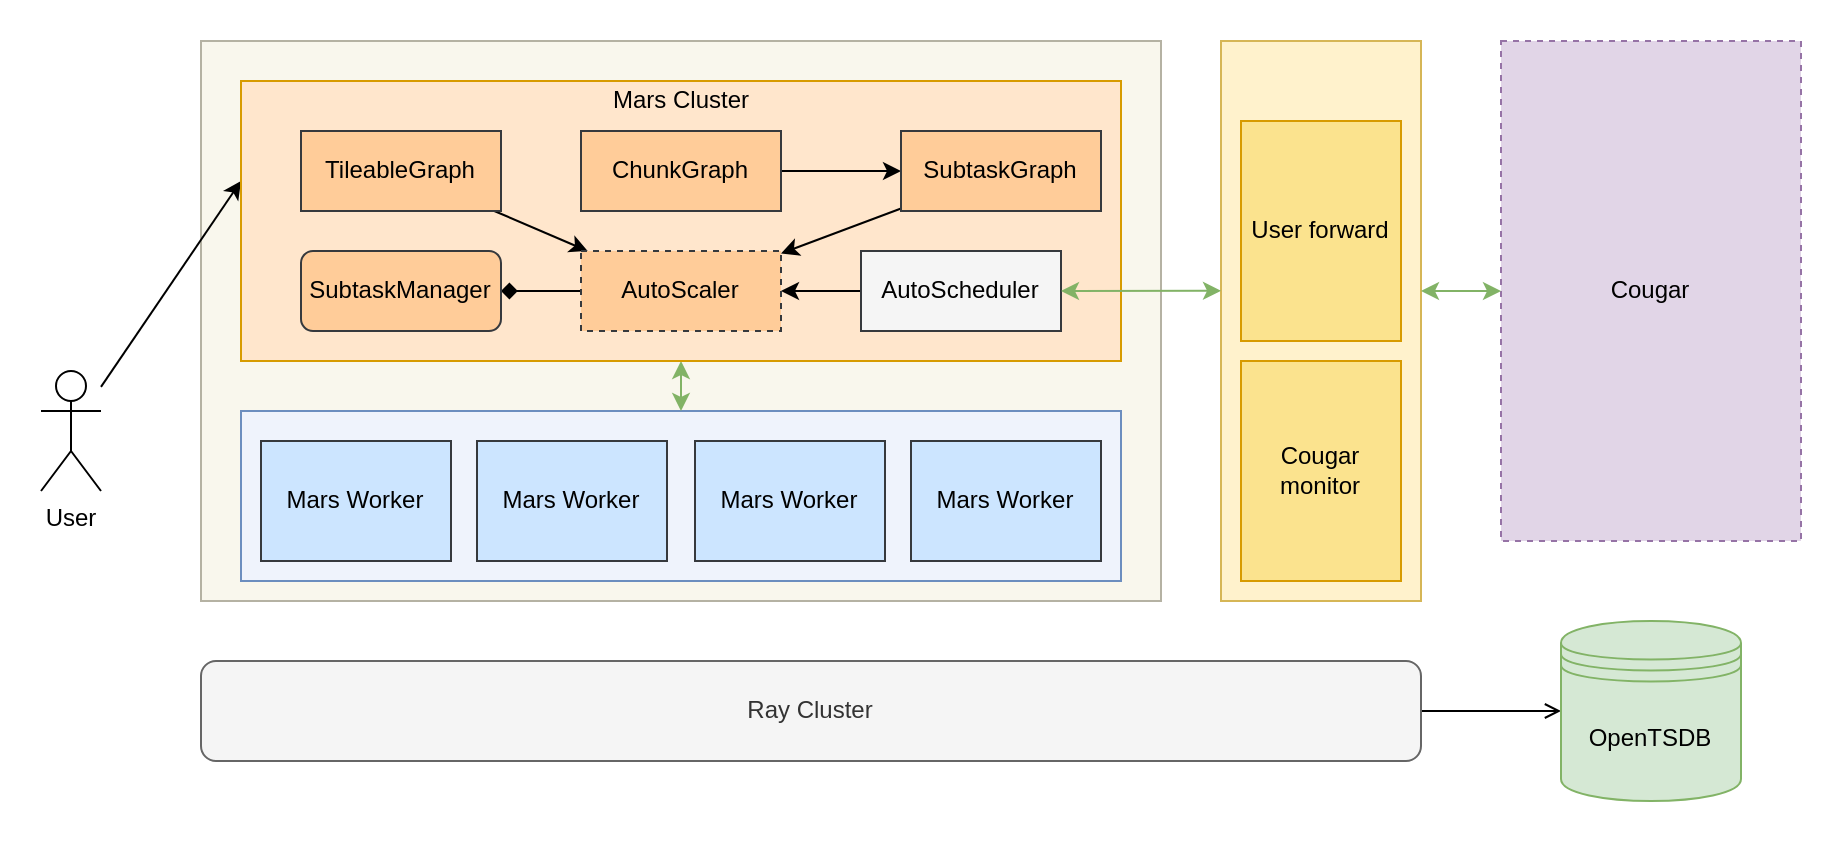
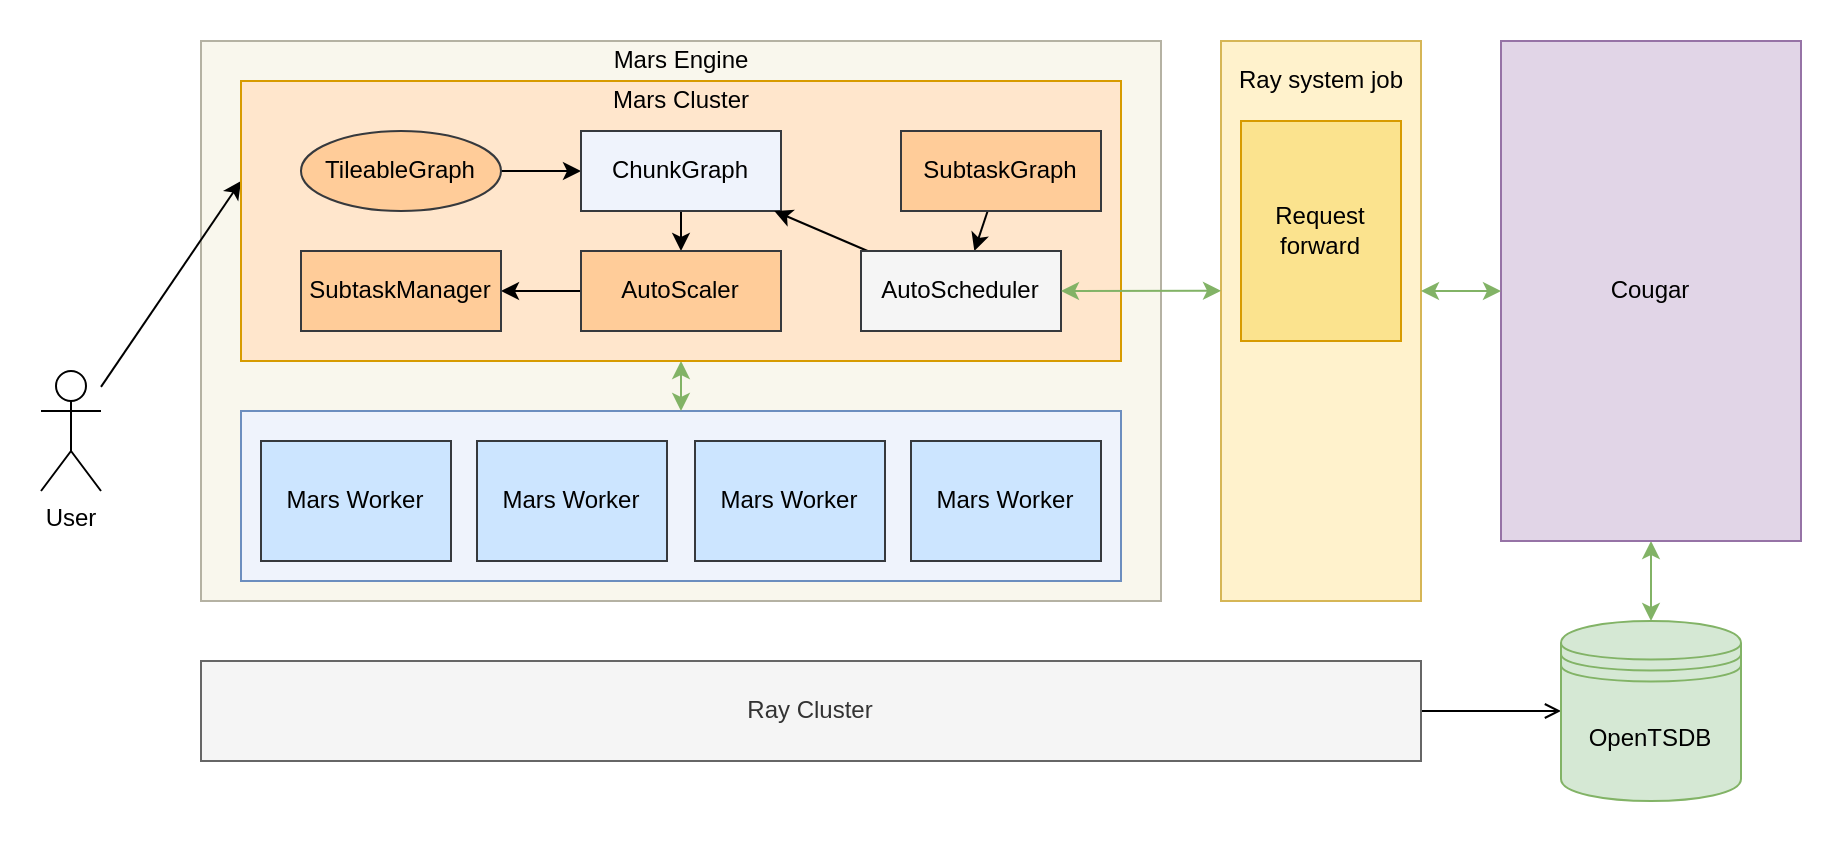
none -> (681, 61)
none -> (1321, 81)
(401, 171) -> (401, 171)
(681, 171) -> (681, 171)
(834, 171) -> (681, 224)
(868, 221) -> (983, 224)
(535, 228) -> (534, 171)
(1321, 231) -> (1321, 231)
(401, 291) -> (401, 291)
(517, 291) -> (516, 291)
(681, 291) -> (681, 291)
(828, 291) -> (806, 224)
(1651, 291) -> (1651, 291)
(1321, 471) -> none
none -> (1651, 581)
(811, 711) -> (811, 711)
